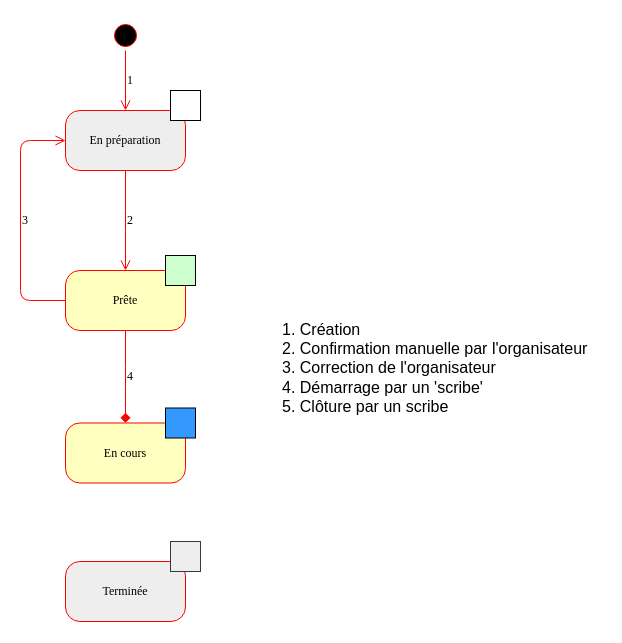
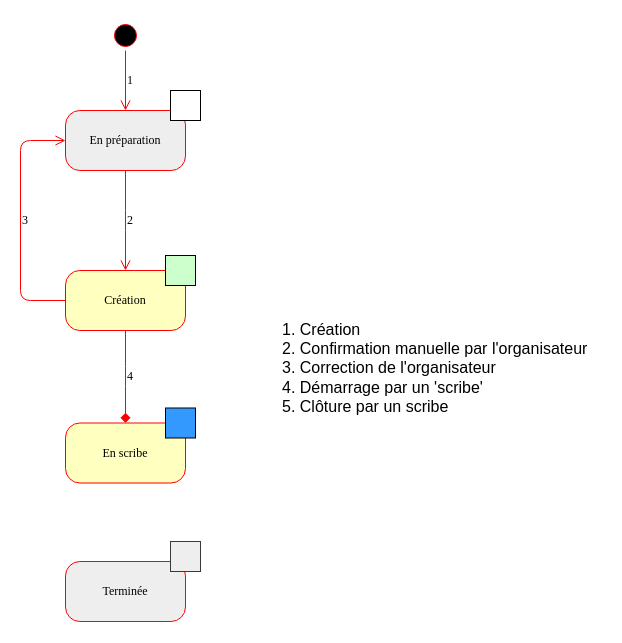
(126, 301) -> (126, 301)
(126, 454) -> (126, 454)
